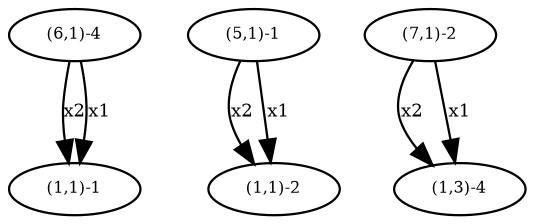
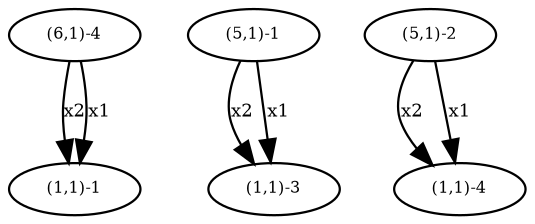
(430, 35) -> (430, 35)
(274, 189) -> (274, 189)
(460, 189) -> (460, 189)
